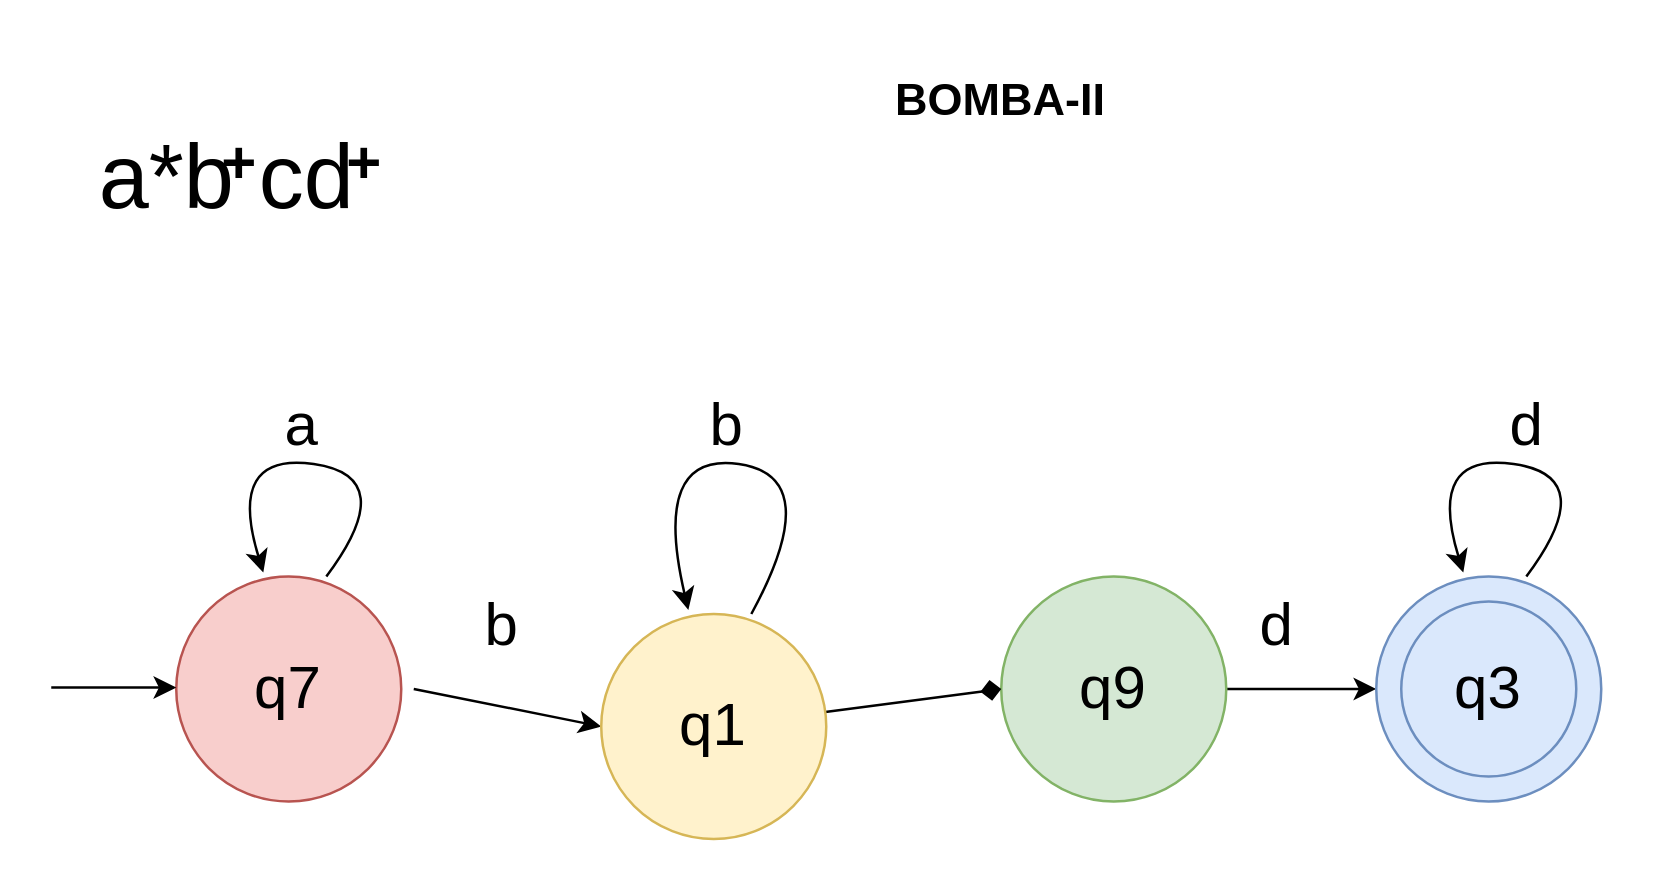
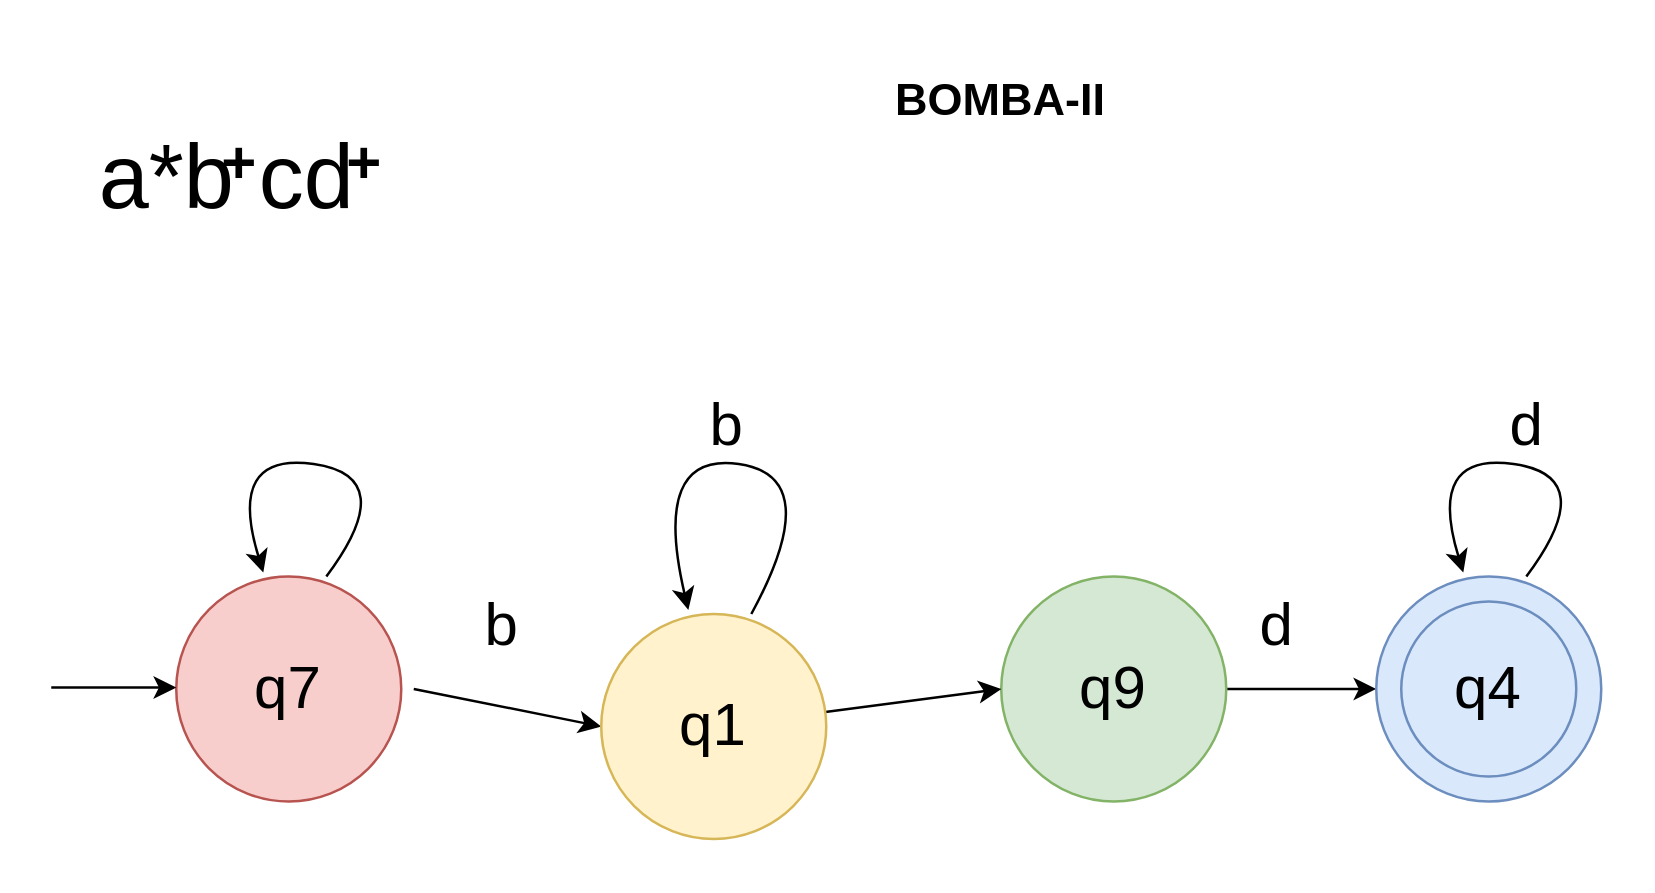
(301, 426) -> none
(1489, 689) -> (1489, 689)
(981, 691) -> (982, 691)
